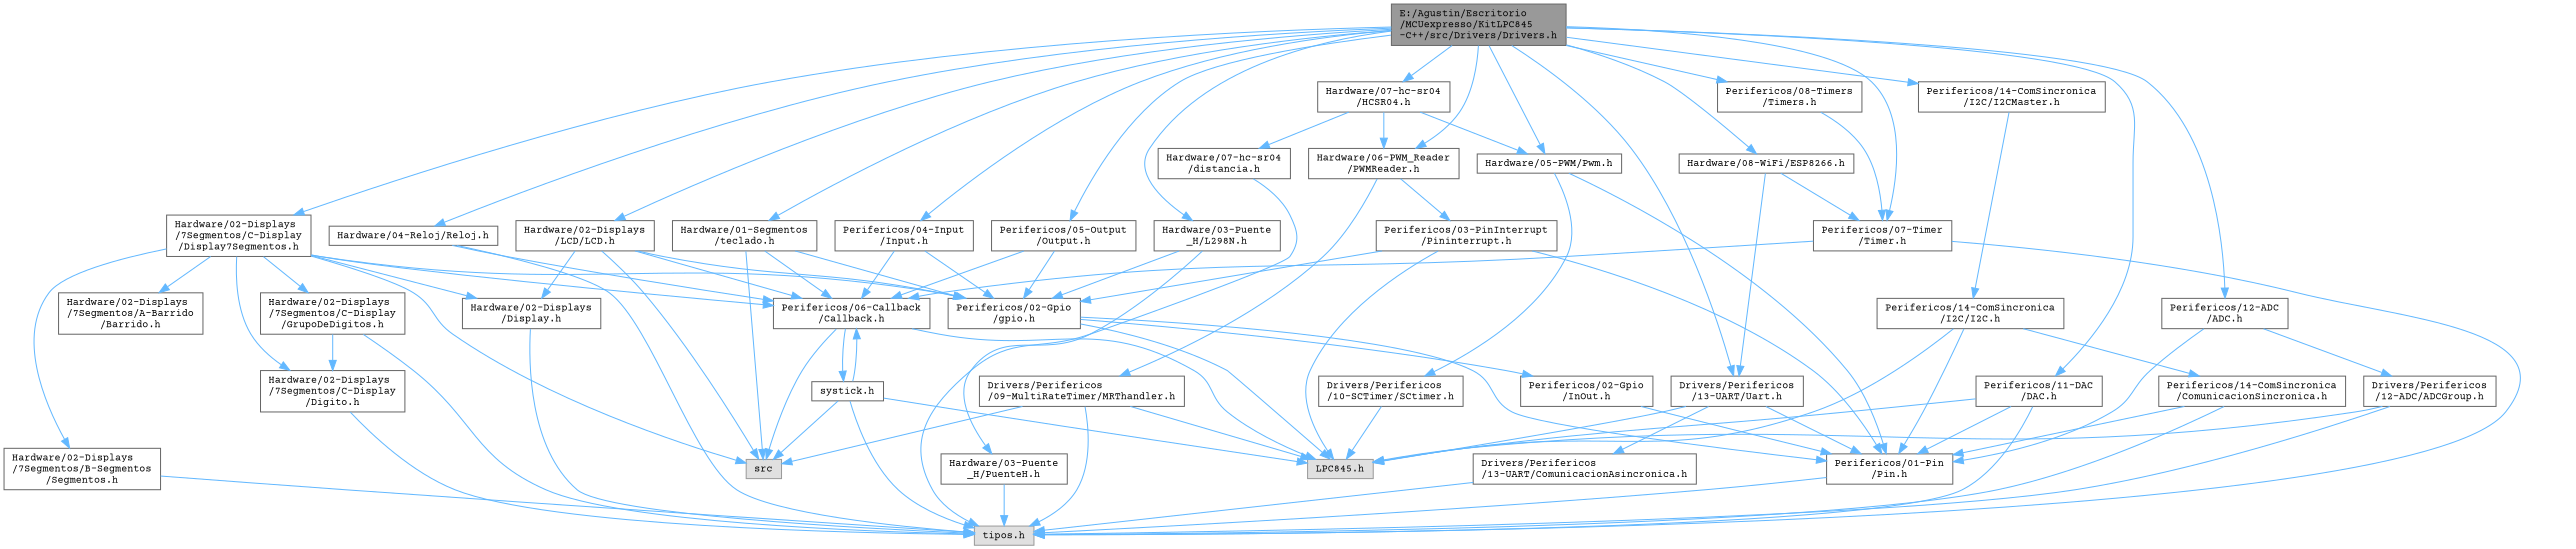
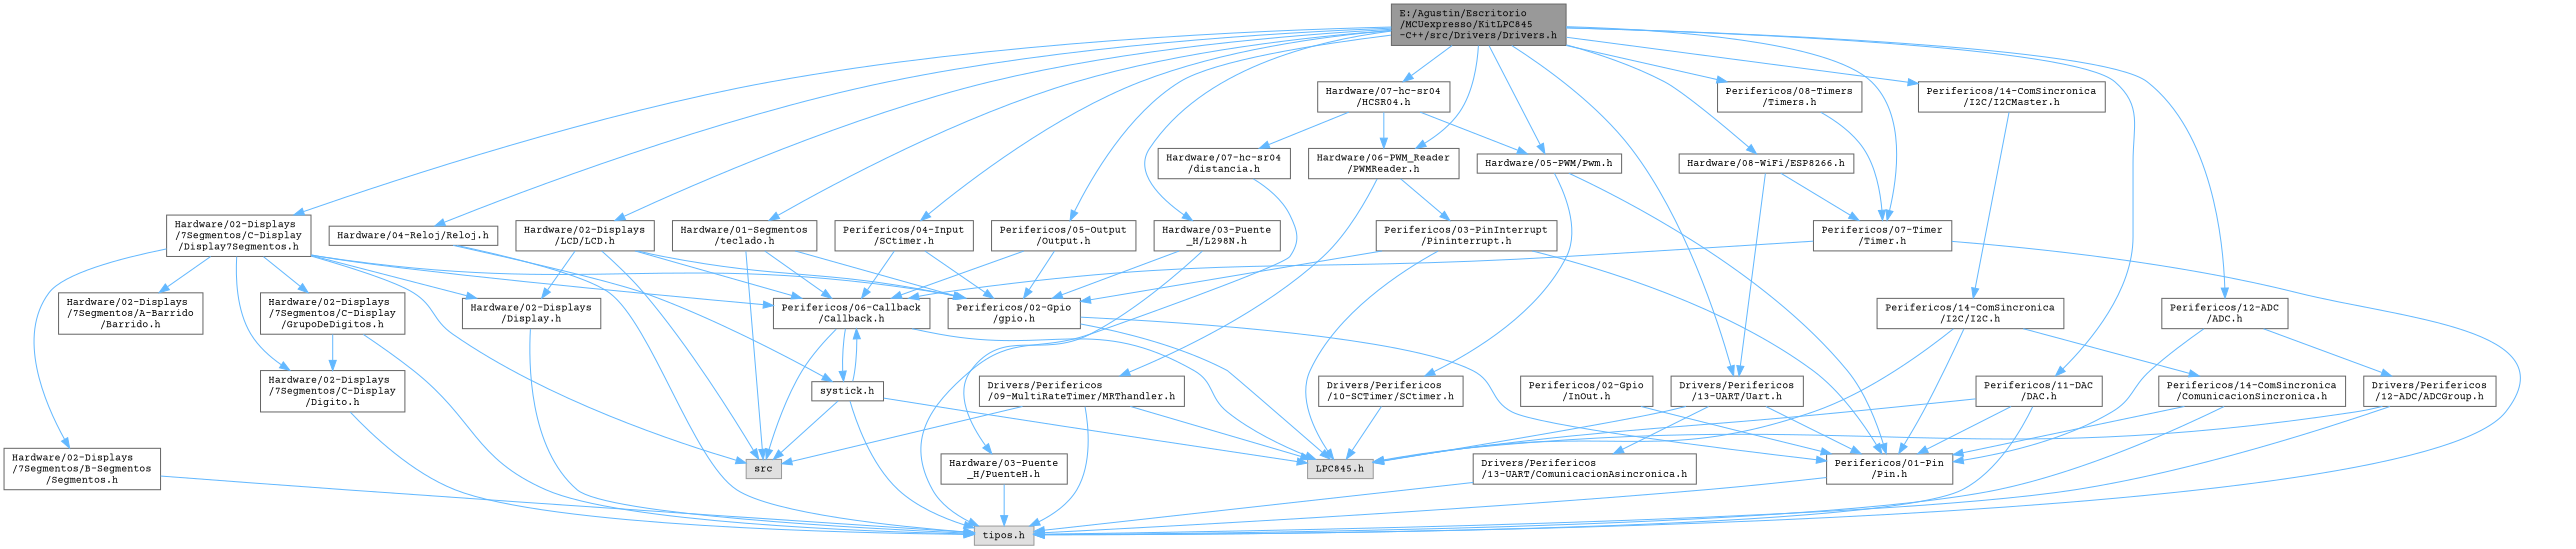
(904, 236) -> (904, 236)
(646, 281) -> (616, 284)
(1302, 341) -> none
